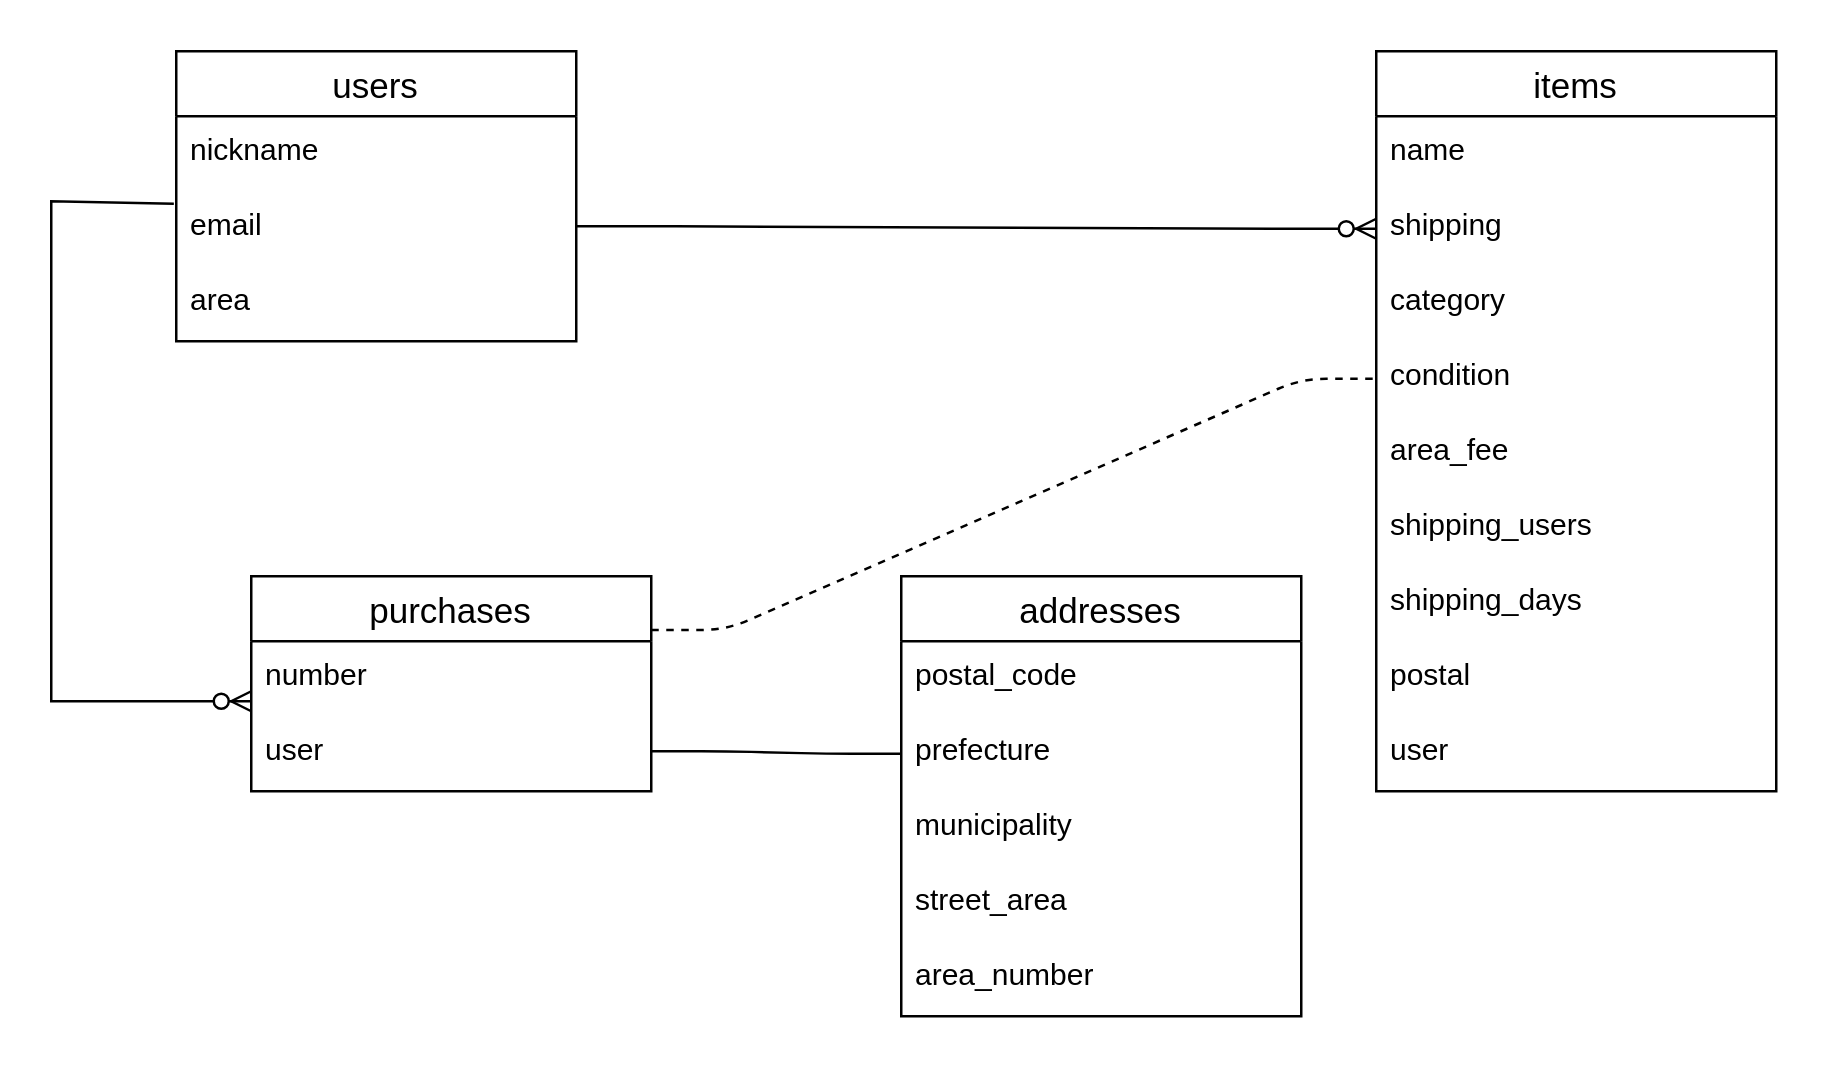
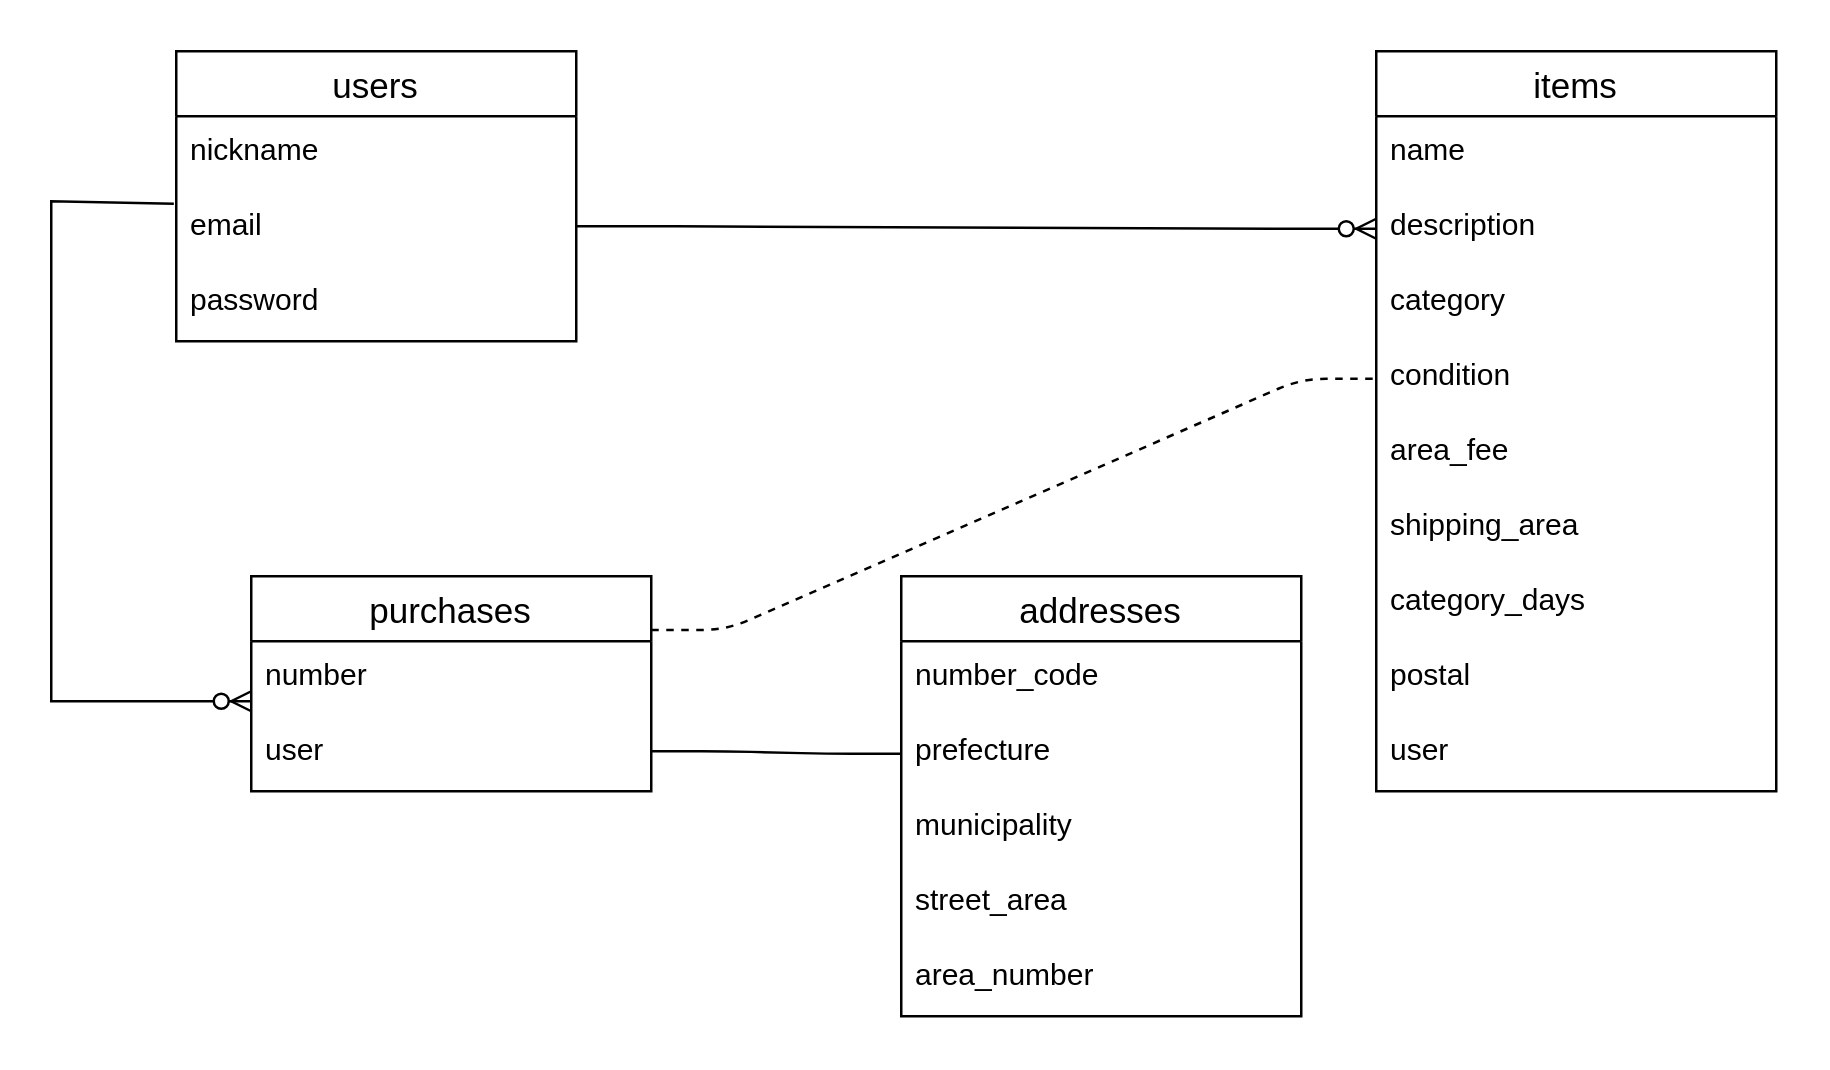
(1449, 225) -> (1475, 225)
(224, 300) -> (257, 300)
(1500, 525) -> (1491, 525)
(1491, 600) -> (1499, 600)
(1004, 675) -> (1007, 675)
